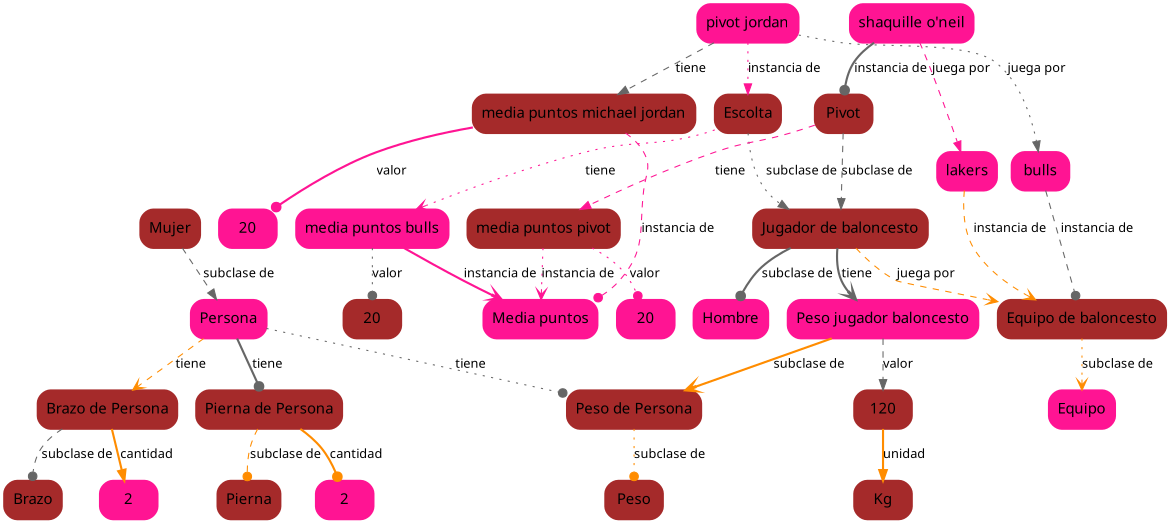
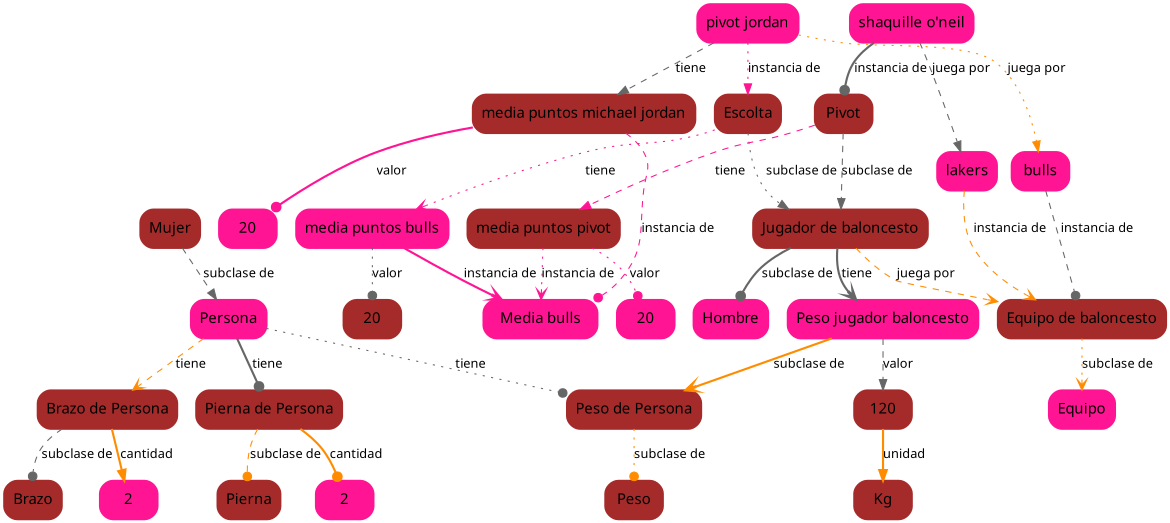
(943, 48) -> (943, 48)
(939, 92) -> (939, 92)
(540, 319) -> (540, 319)
